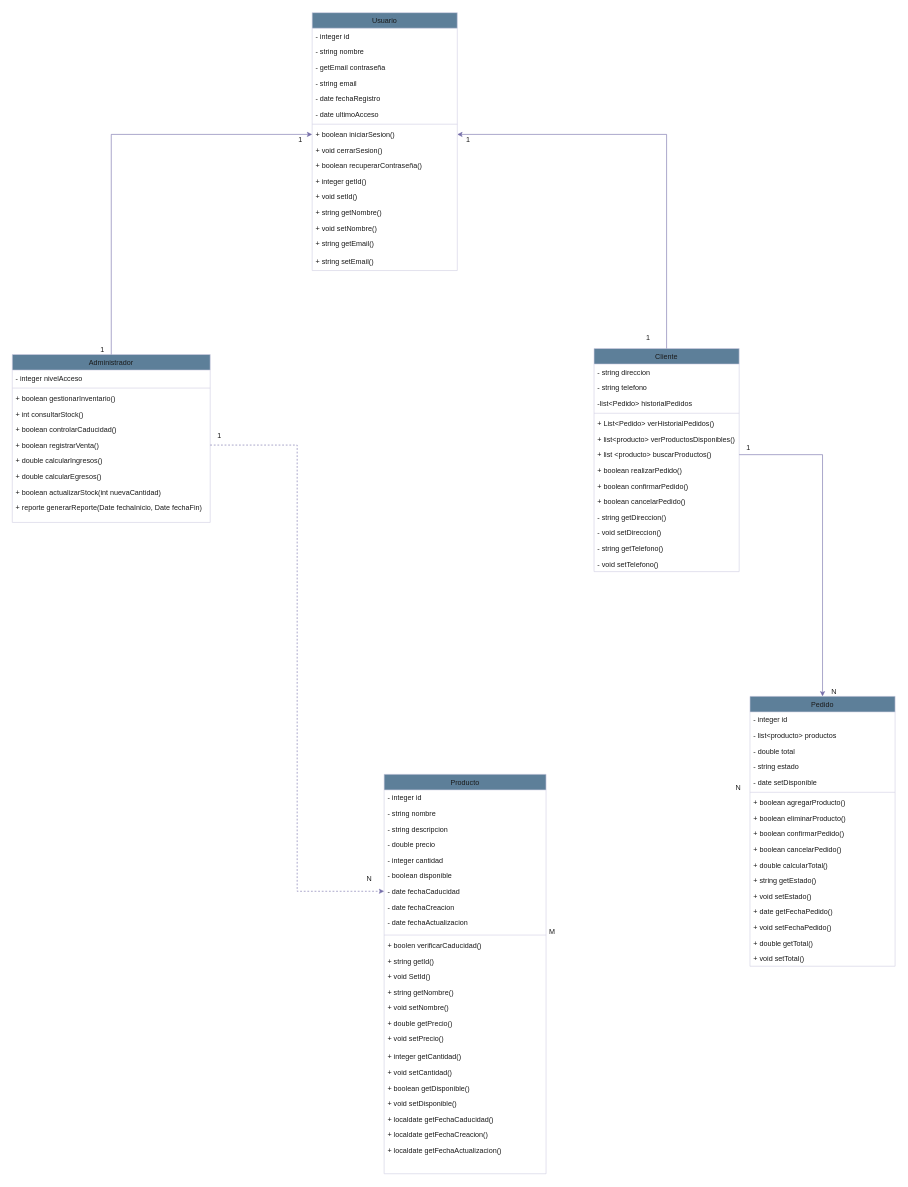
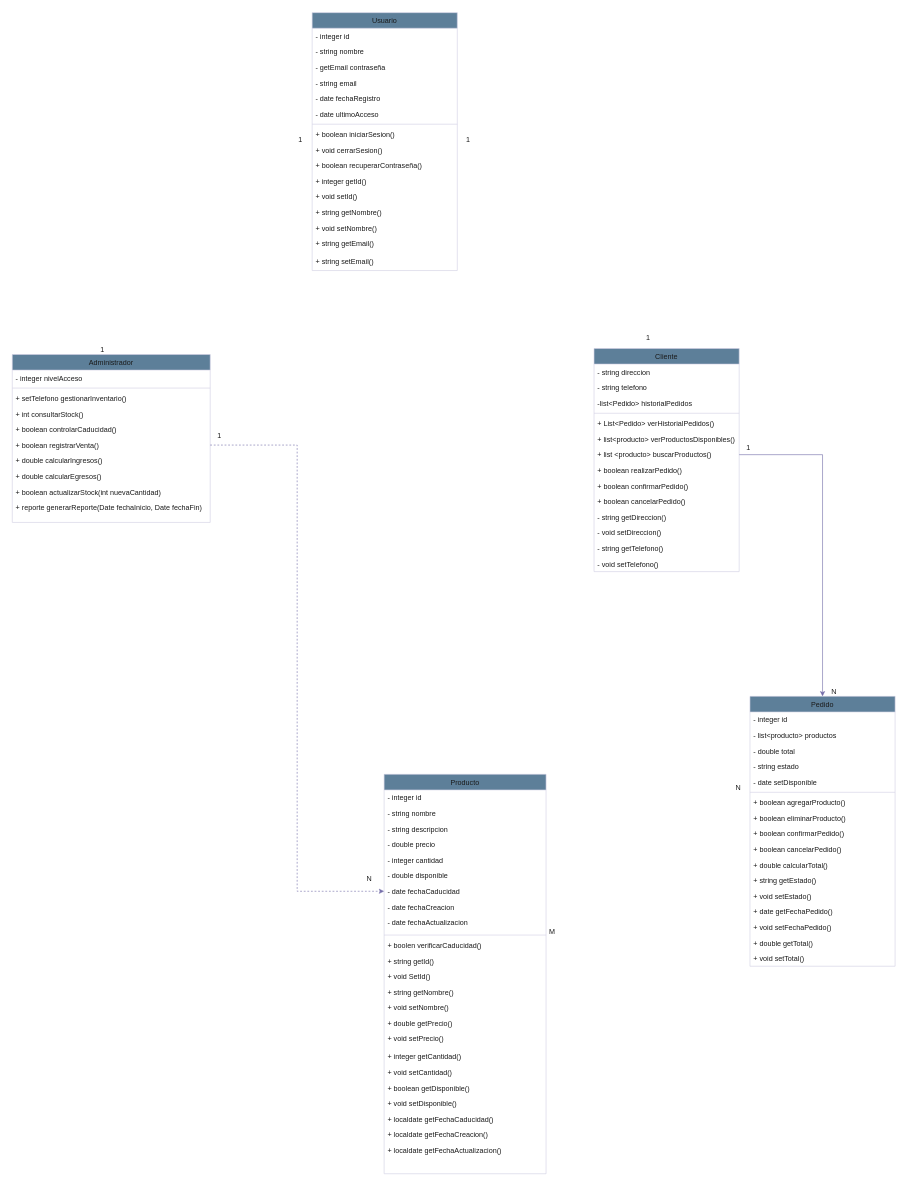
(208, 134) -> none
(667, 139) -> none
(73, 398) -> (81, 398)
(422, 876) -> (420, 876)
